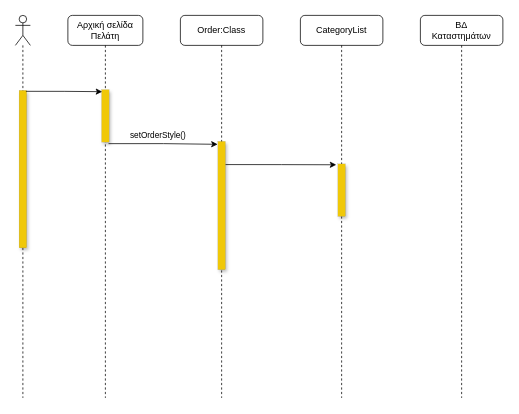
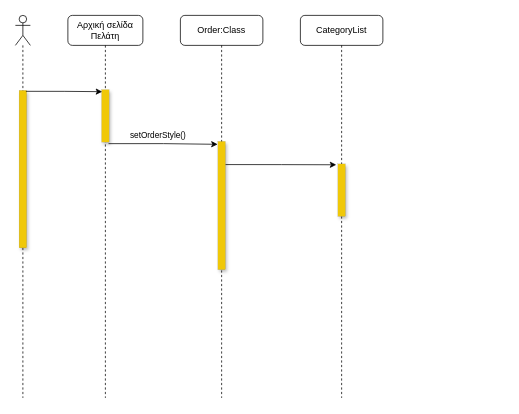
(462, 207) -> none
